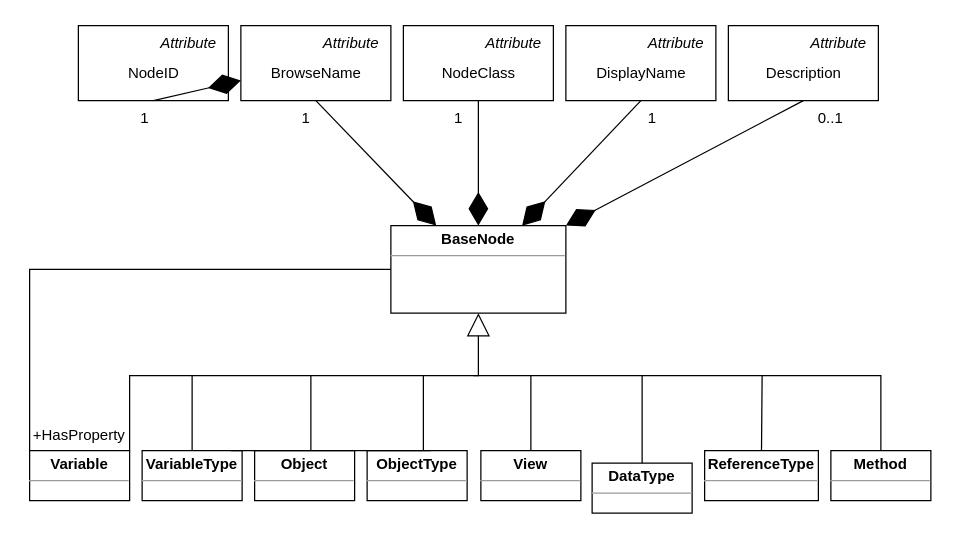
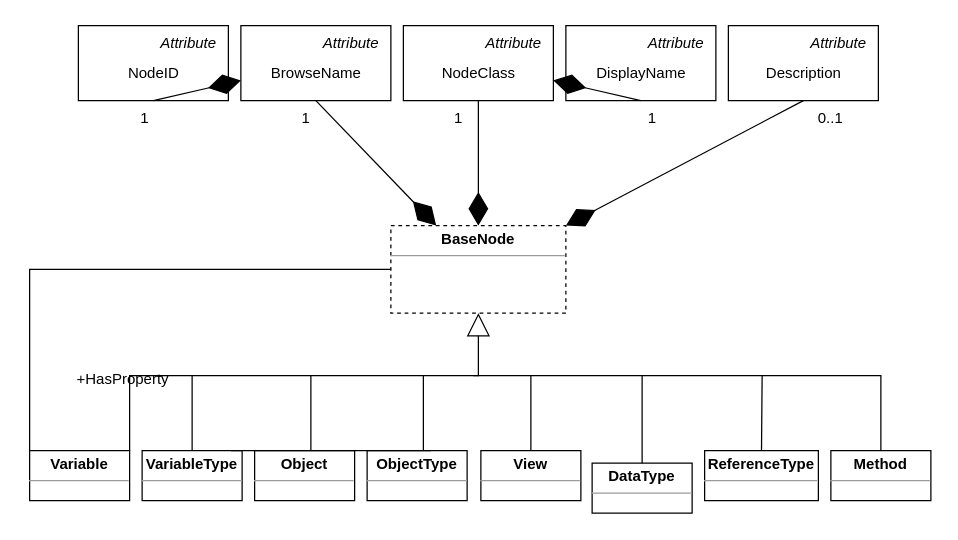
(593, 151) -> (613, 94)
(478, 269) -> (478, 269)
(79, 434) -> (123, 378)
